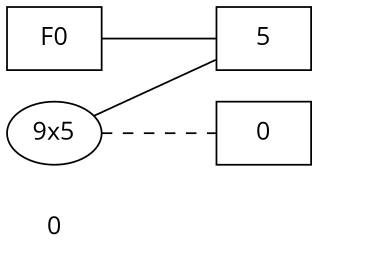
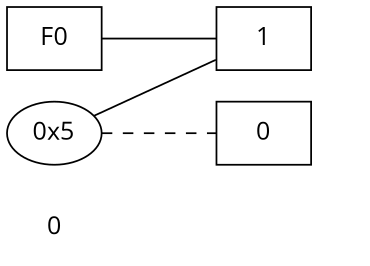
(264, 39) -> (264, 39)
(54, 133) -> (54, 133)
